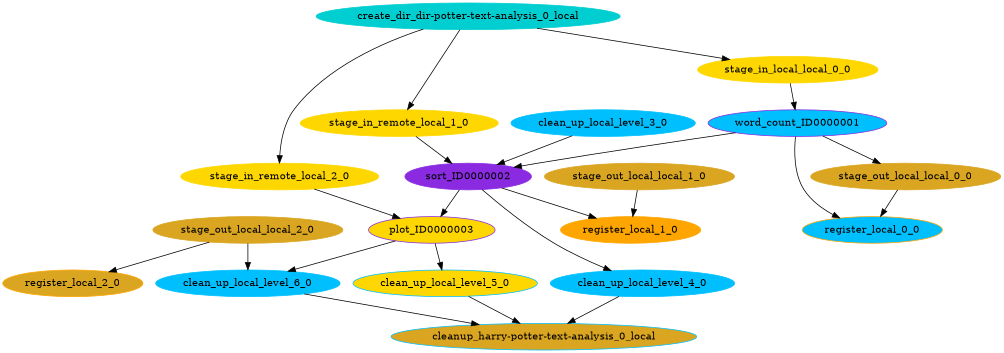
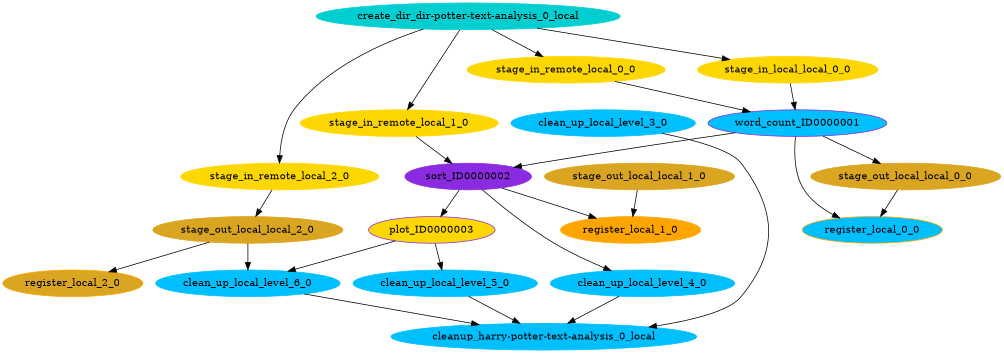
none -> (566, 70)
(538, 149) -> (768, 233)
(354, 202) -> (266, 200)
(445, 283) -> (445, 283)
(544, 337) -> (544, 337)
